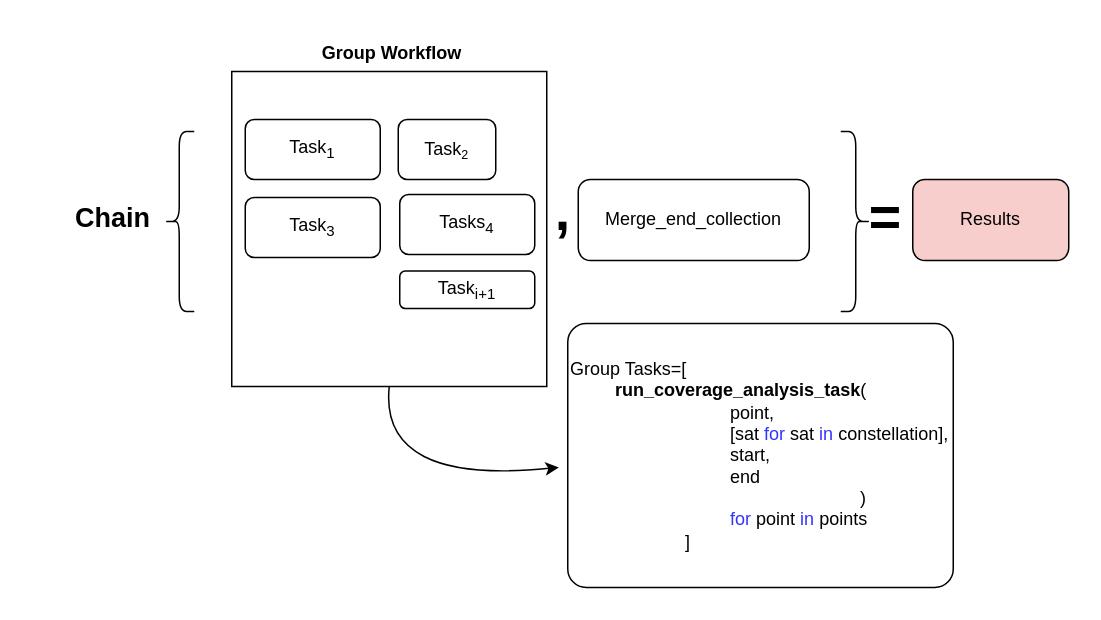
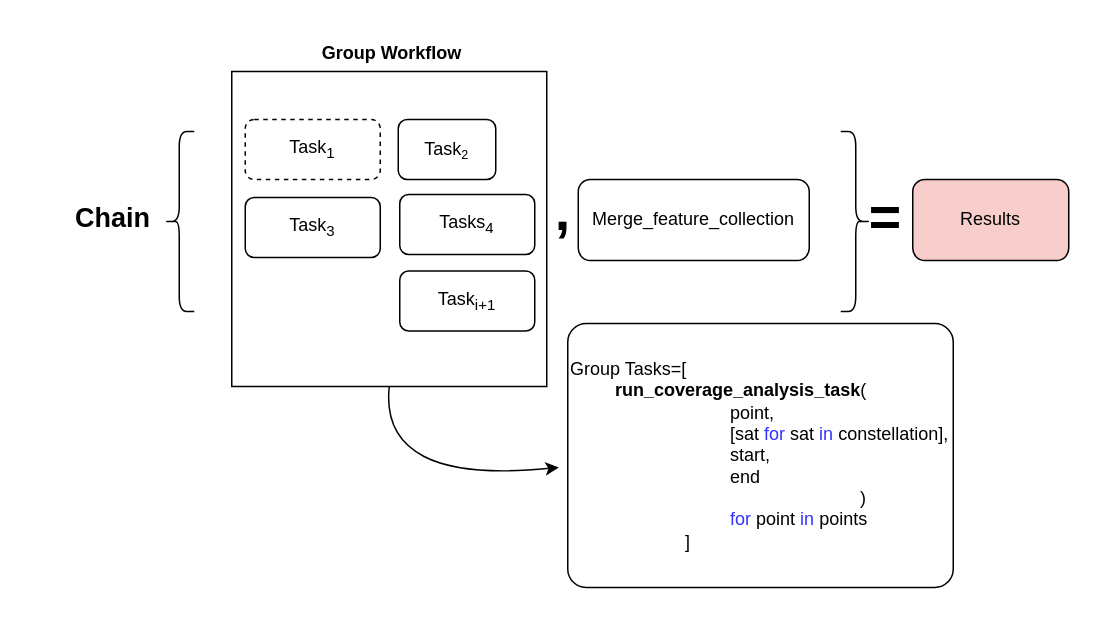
(313, 149) -> (313, 149)
(694, 220) -> (694, 220)
(467, 290) -> (467, 301)
